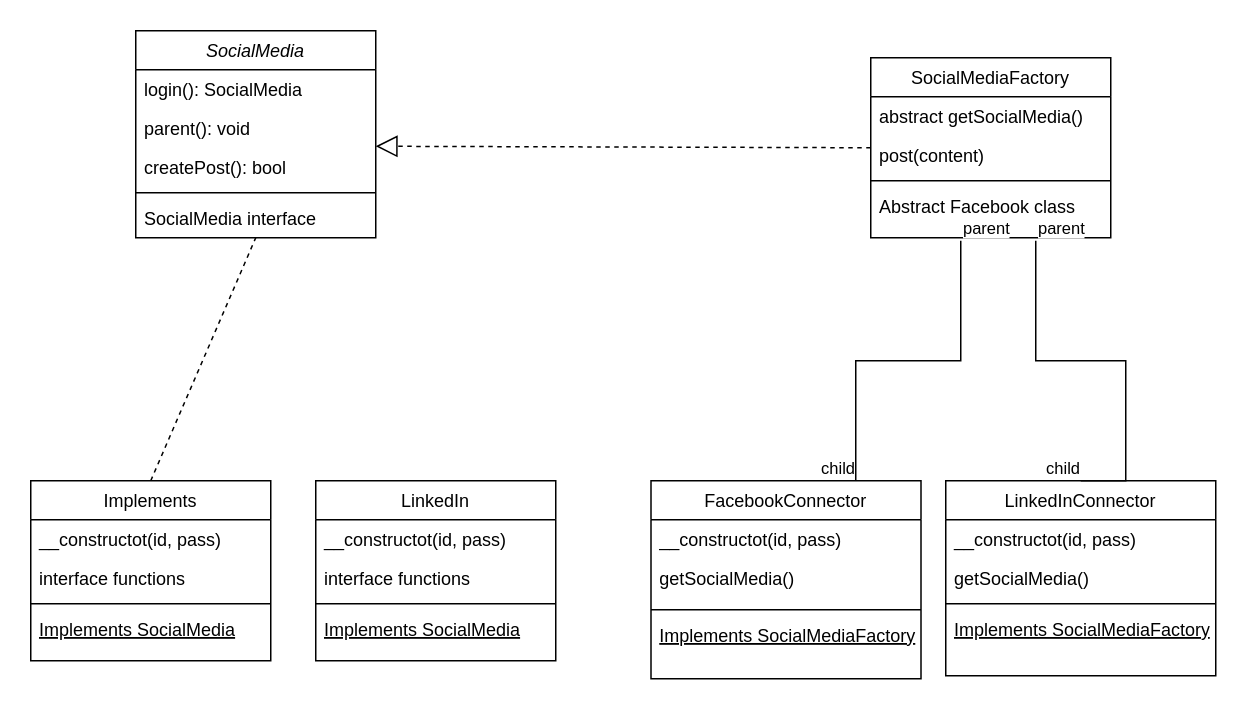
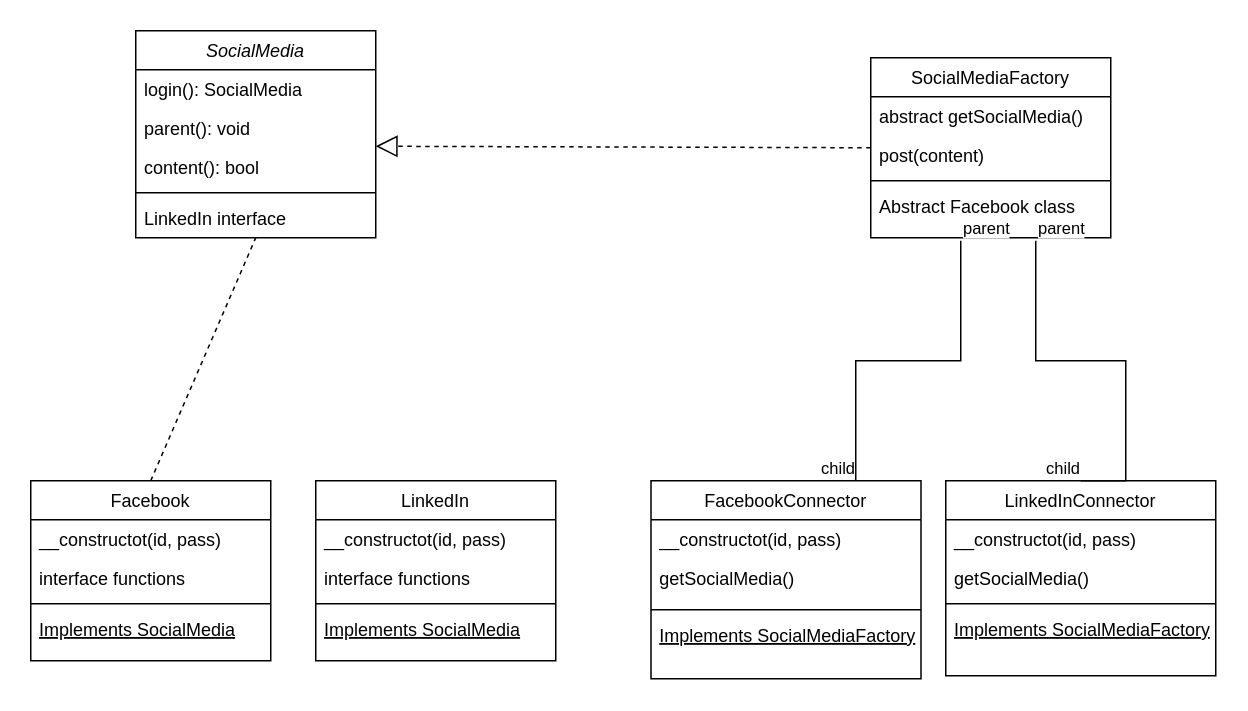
(228, 168) -> (213, 168)
(238, 219) -> (228, 219)
(150, 501) -> (150, 501)
